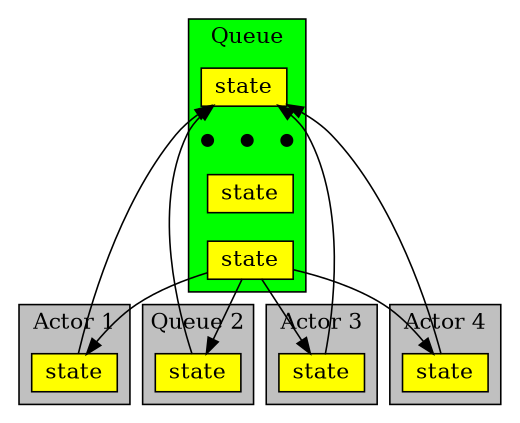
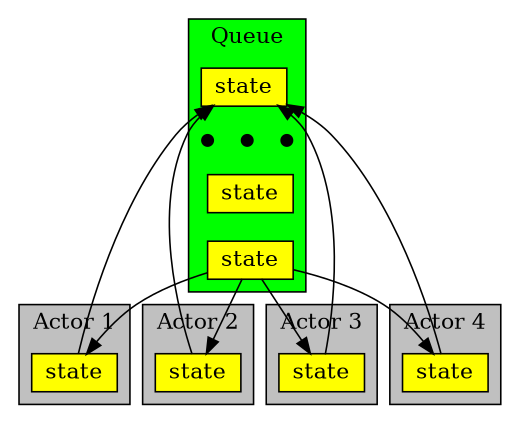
(198, 323) -> (198, 323)
